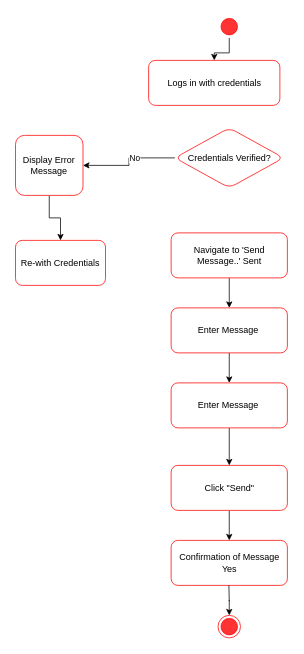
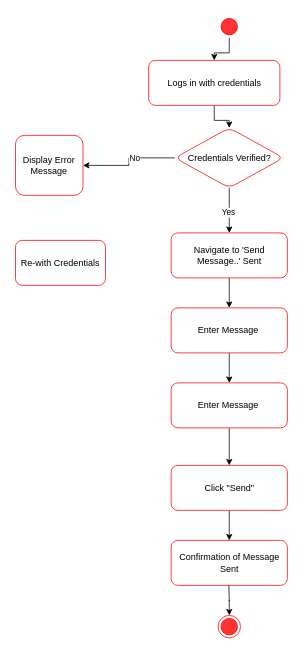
none -> (215, 120)
none -> (229, 208)
(51, 218) -> none
(230, 563) -> (230, 563)
